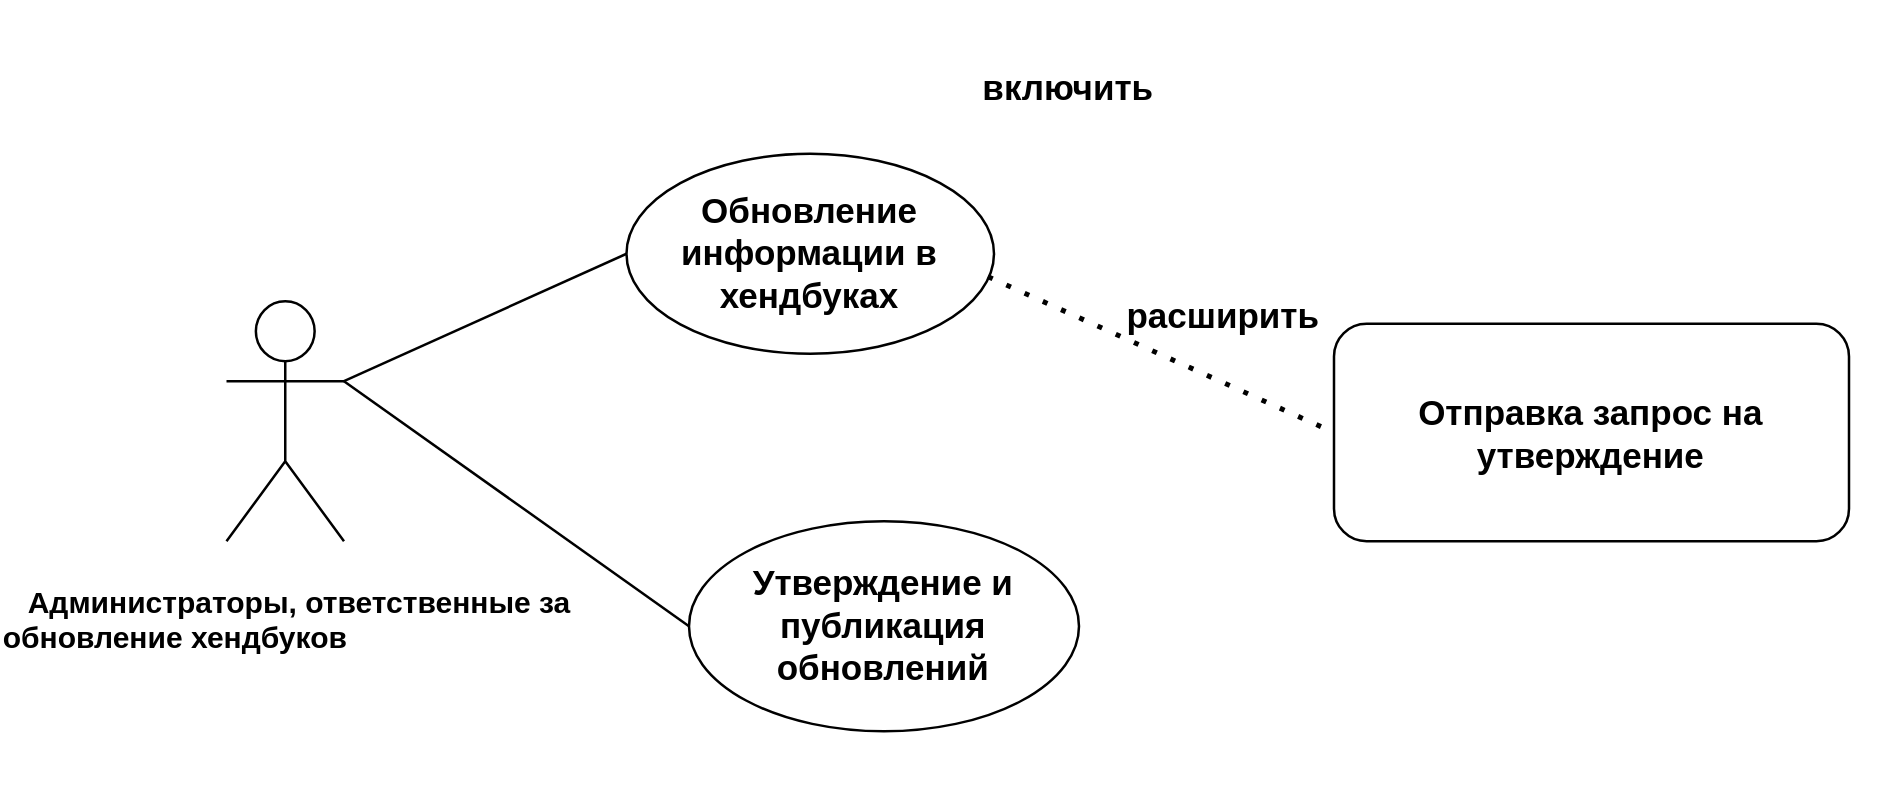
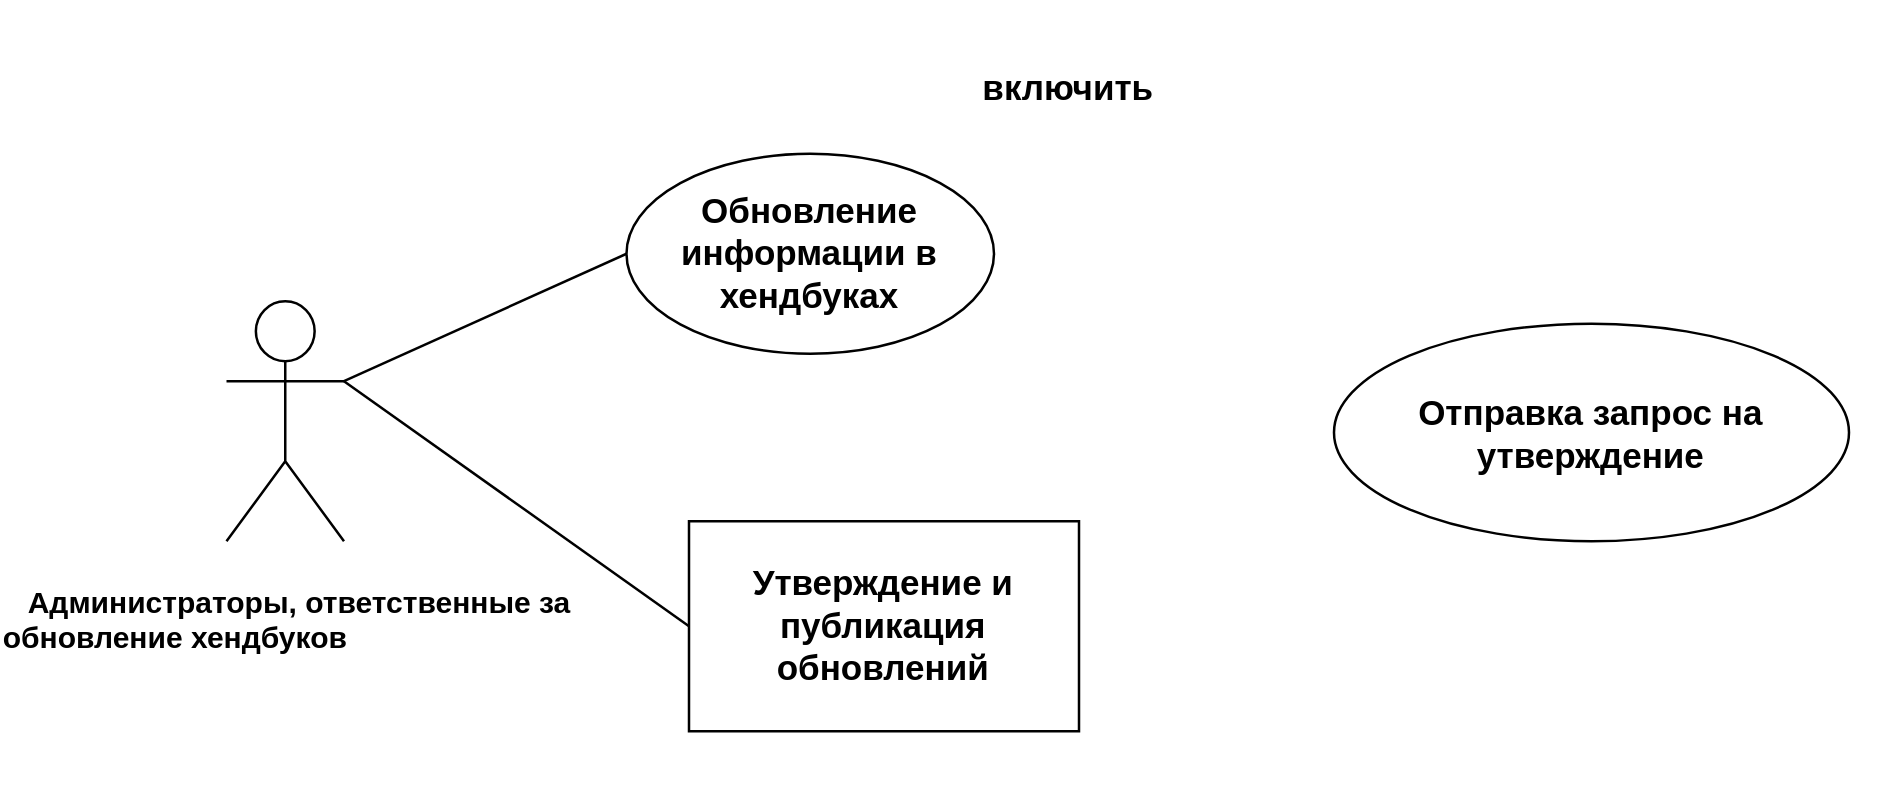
(1044, 302) -> none
(1224, 316) -> none
(1591, 433) -> (1591, 433)
(884, 626) -> (884, 626)
